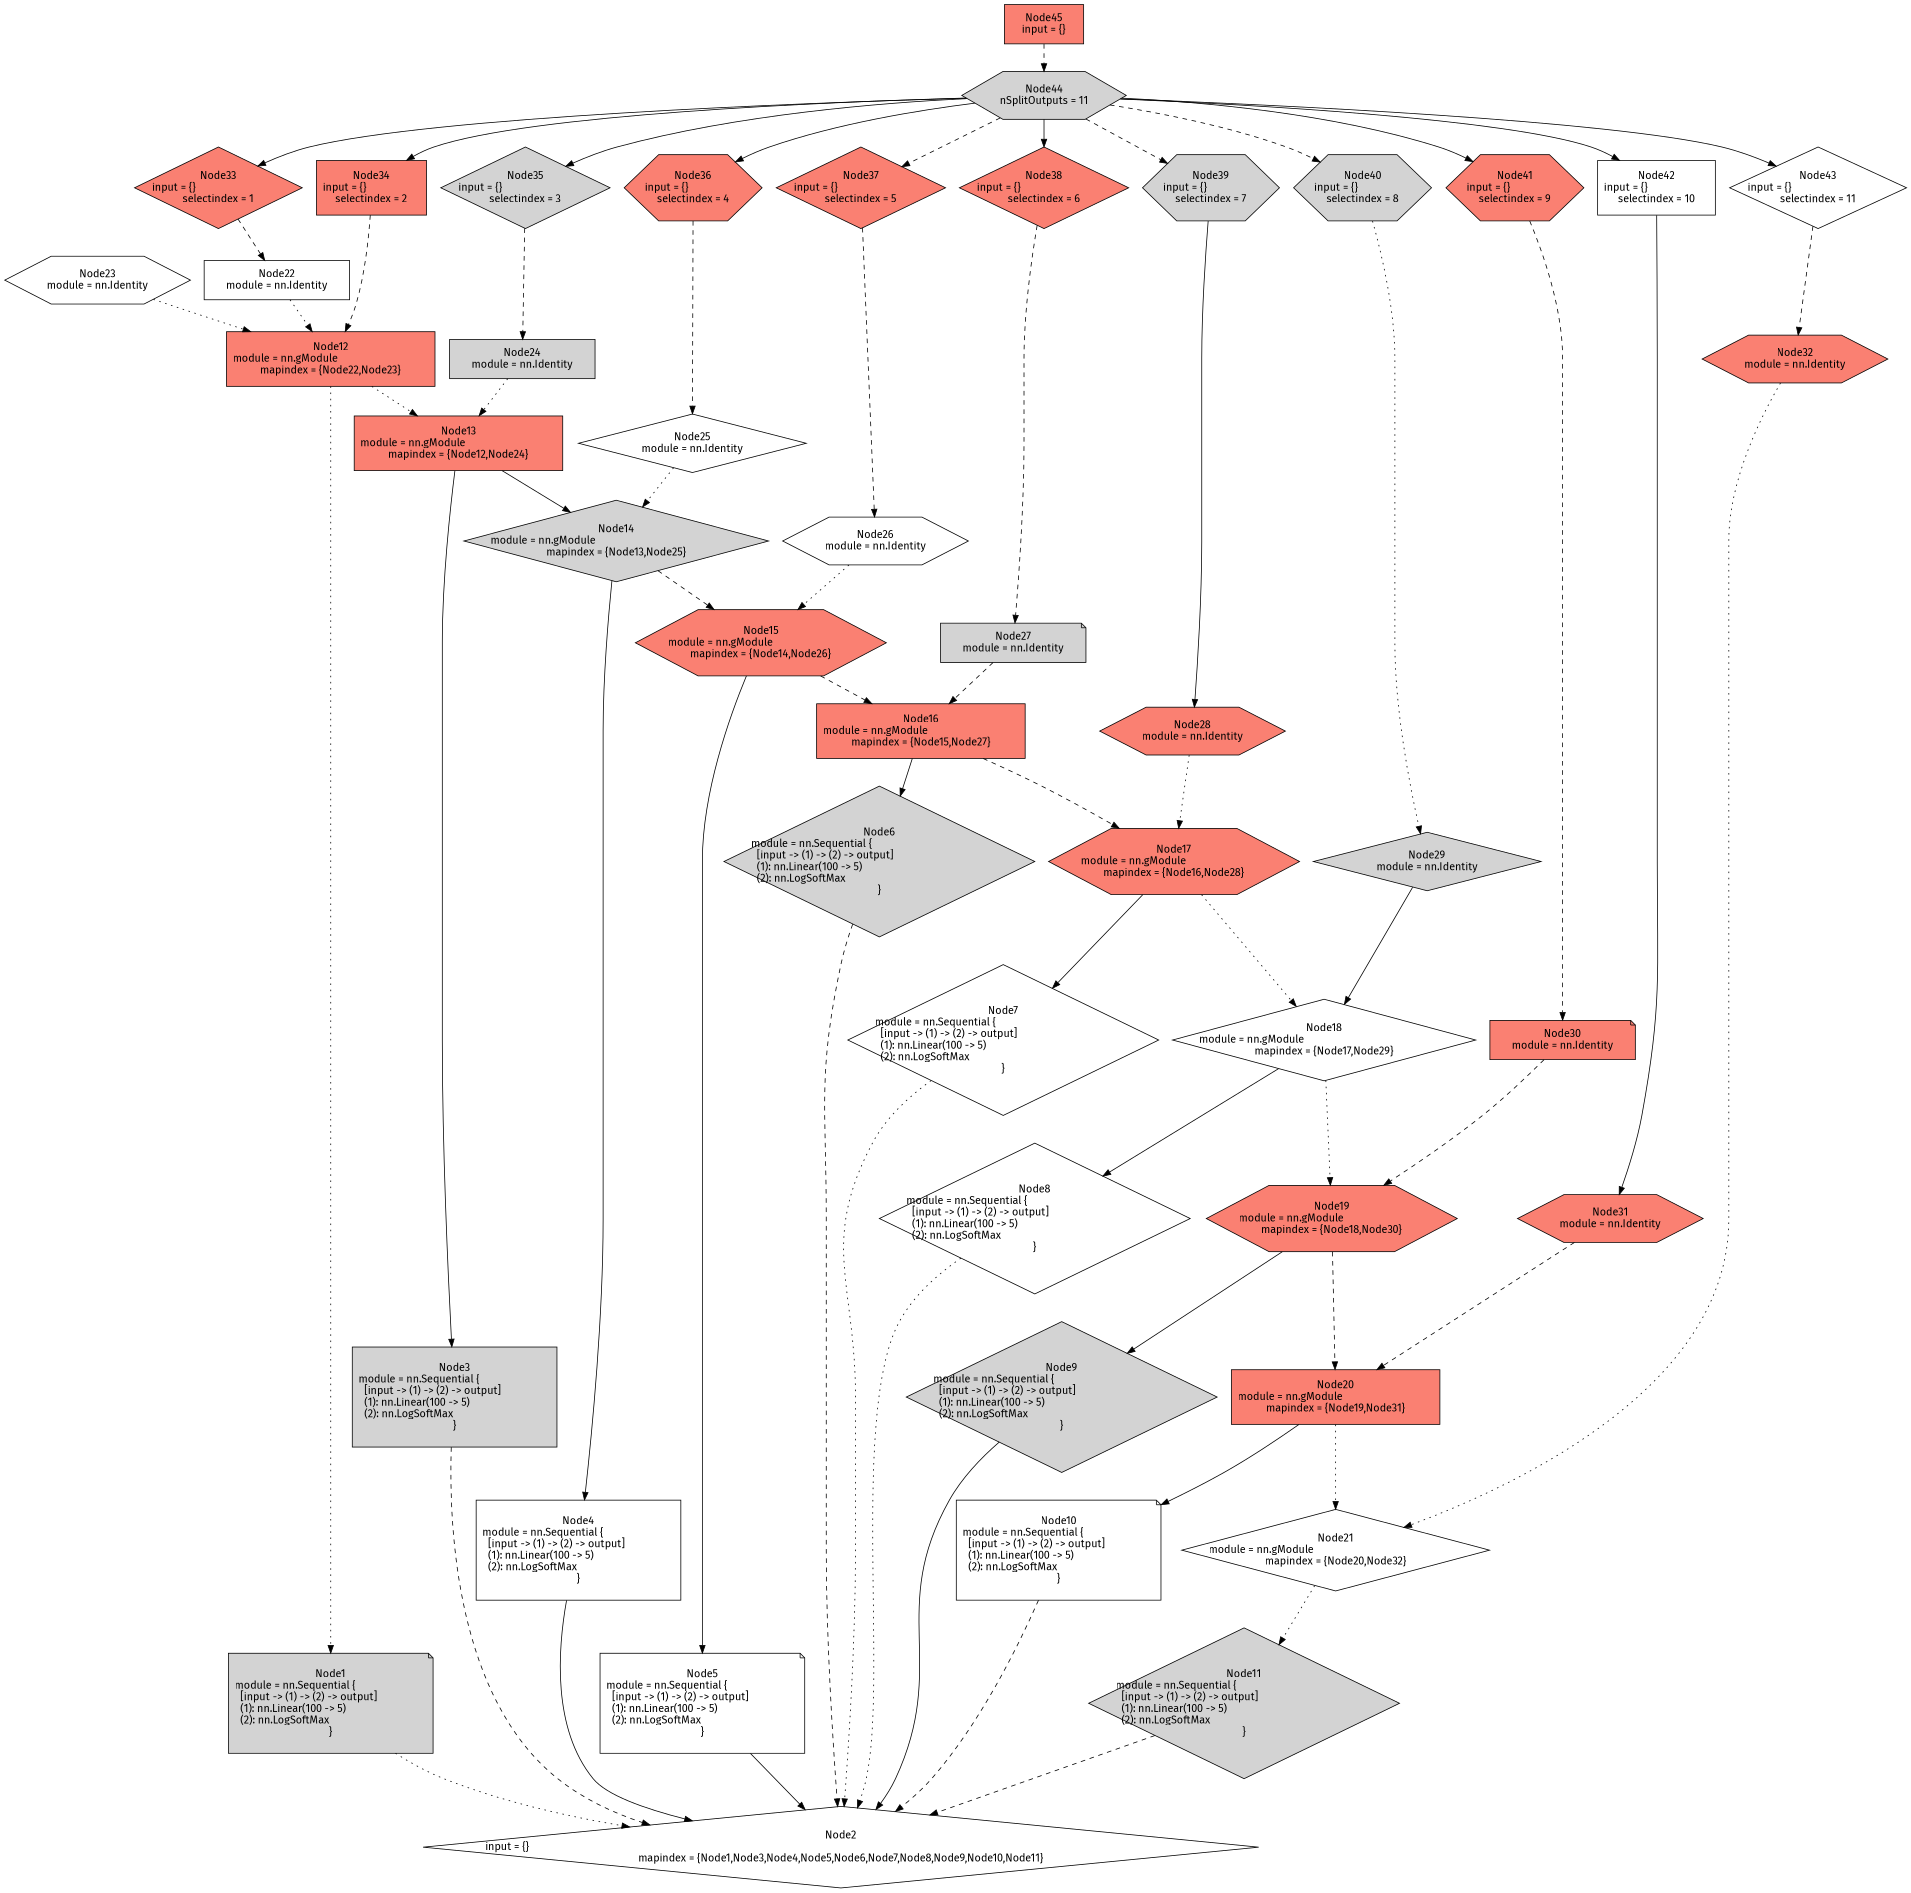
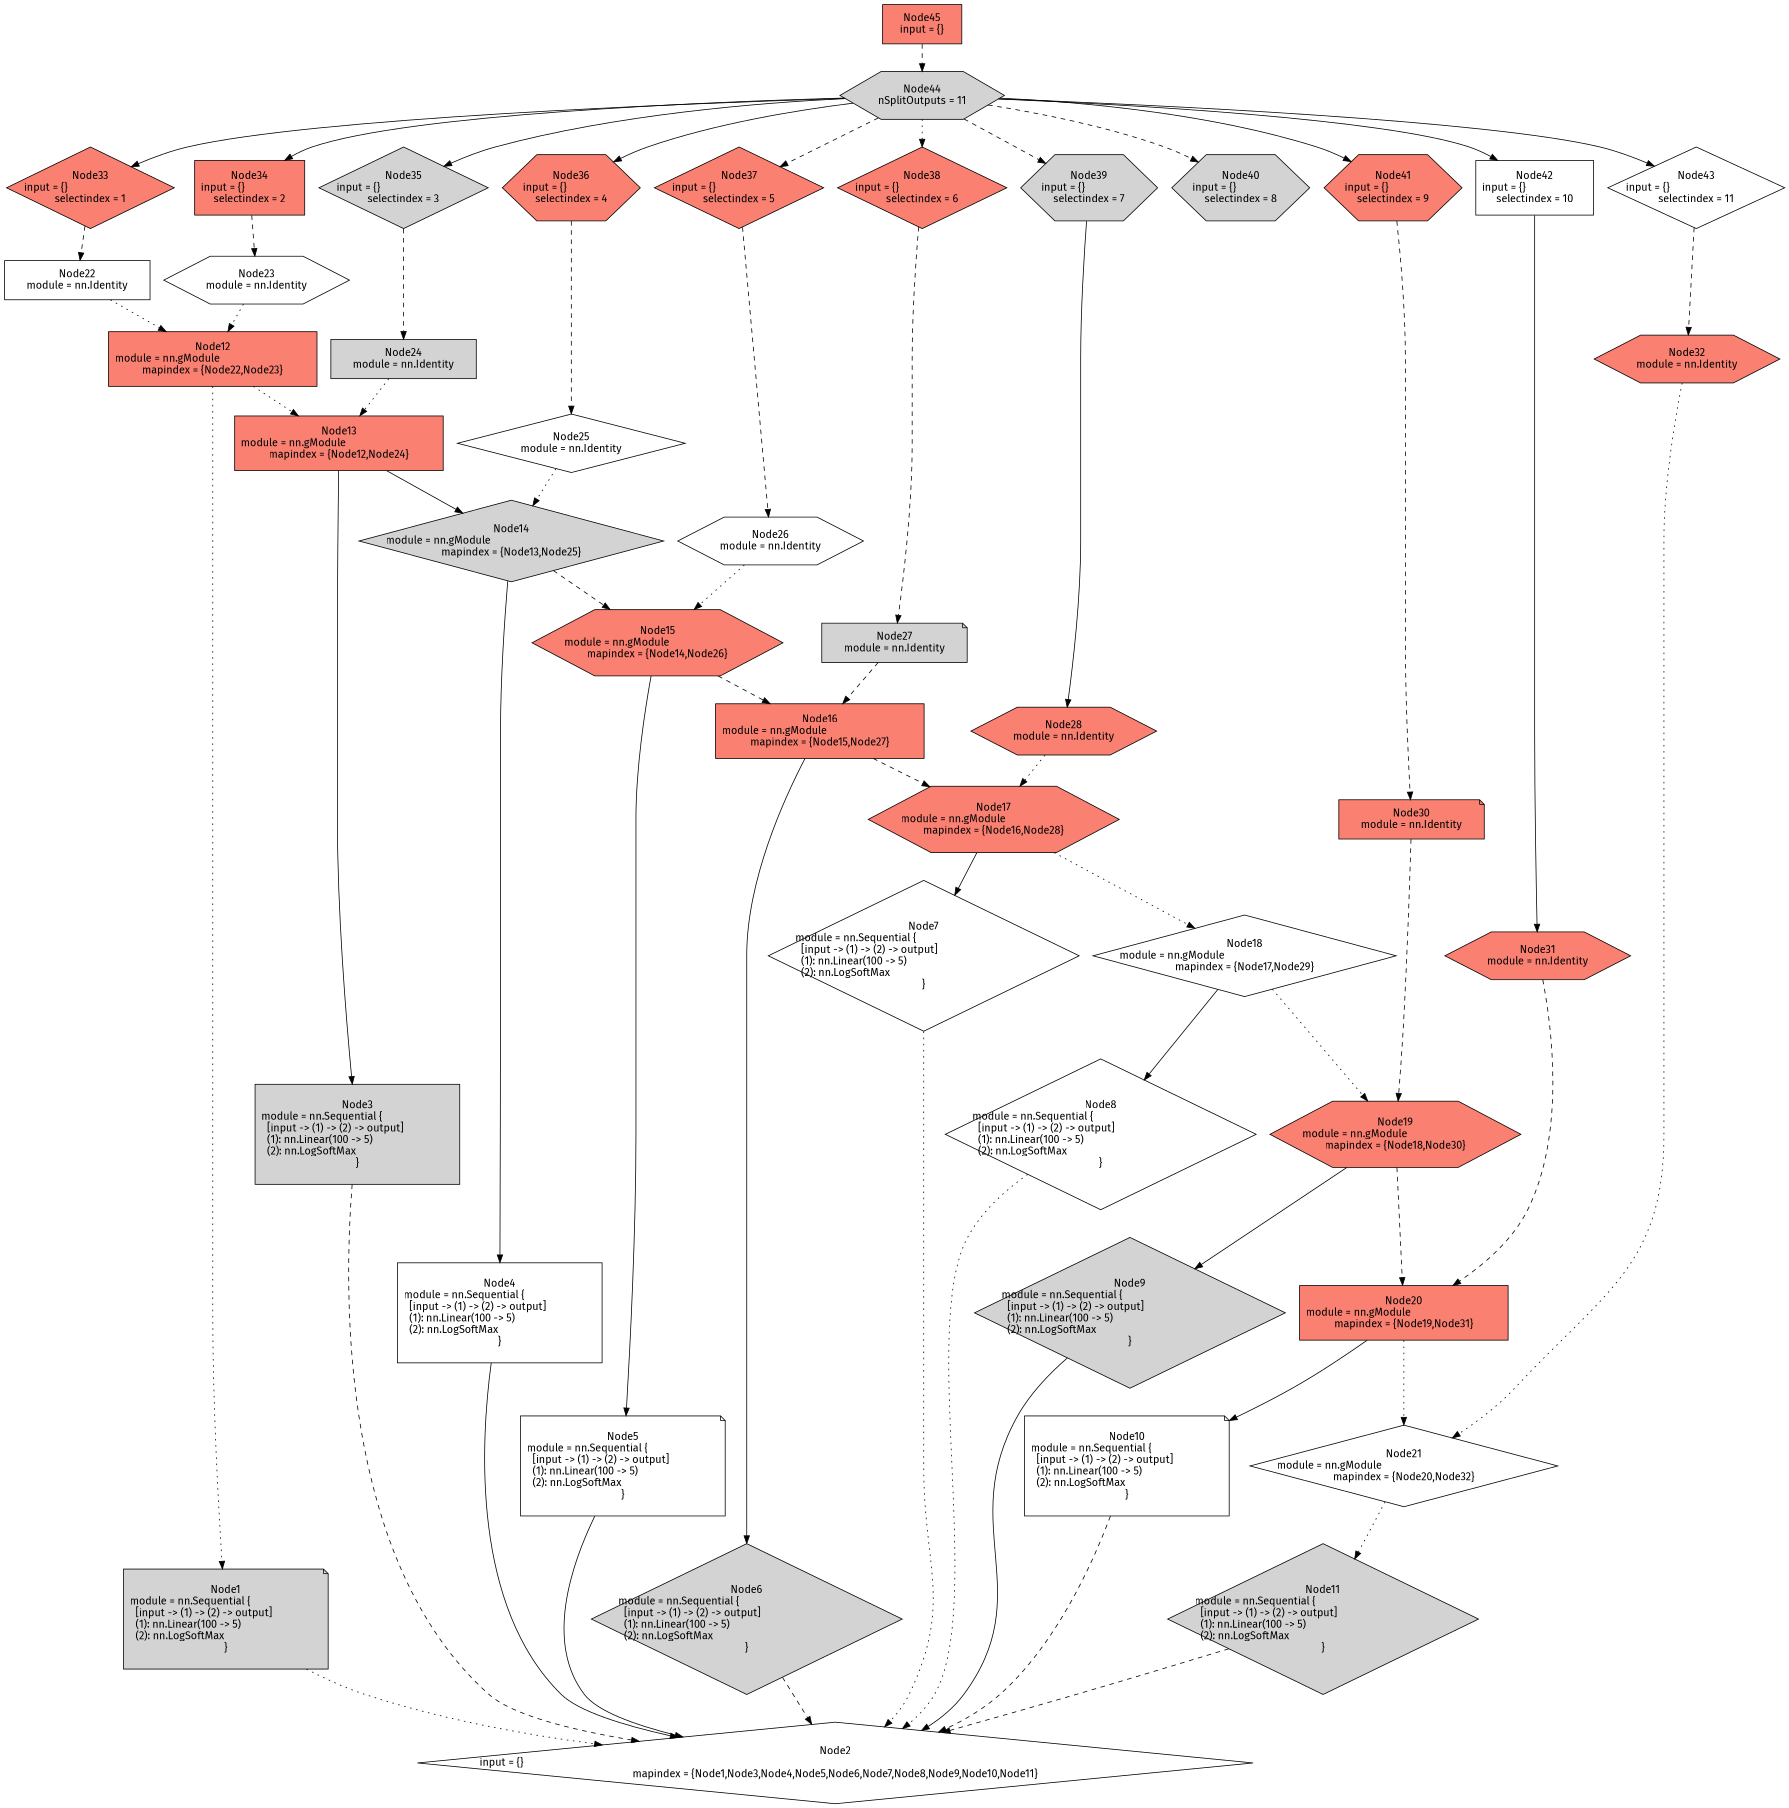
(1044, 129) -> (922, 129)
(364, 271) -> (253, 232)
(1427, 862) -> none
